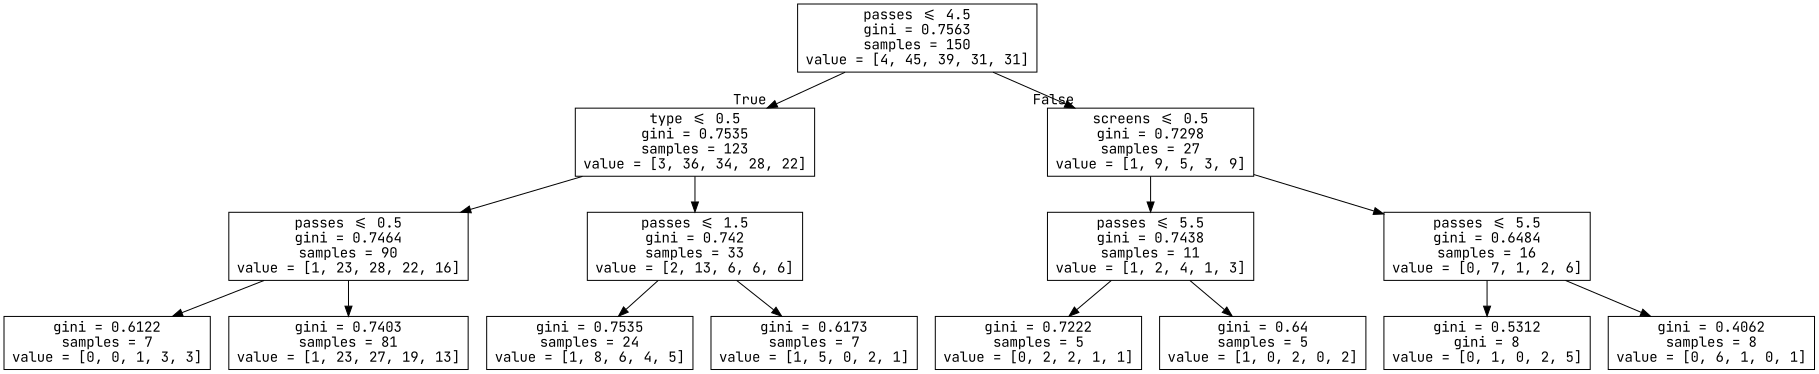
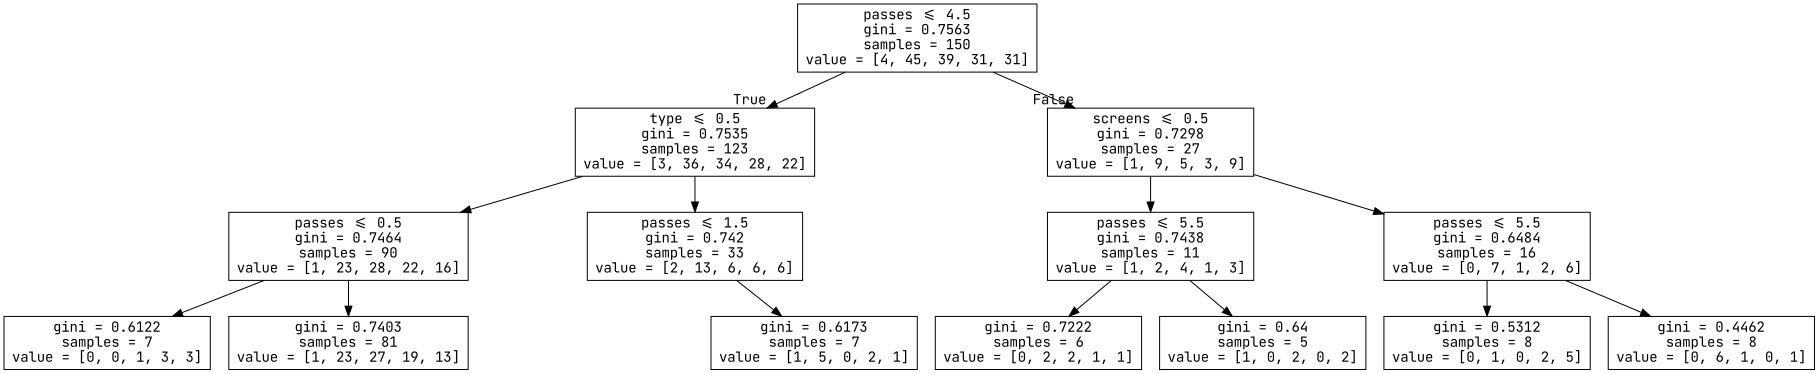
(590, 343) -> none
(1038, 343) -> (1038, 343)
(1487, 343) -> (1487, 343)
(1711, 343) -> (1711, 343)
